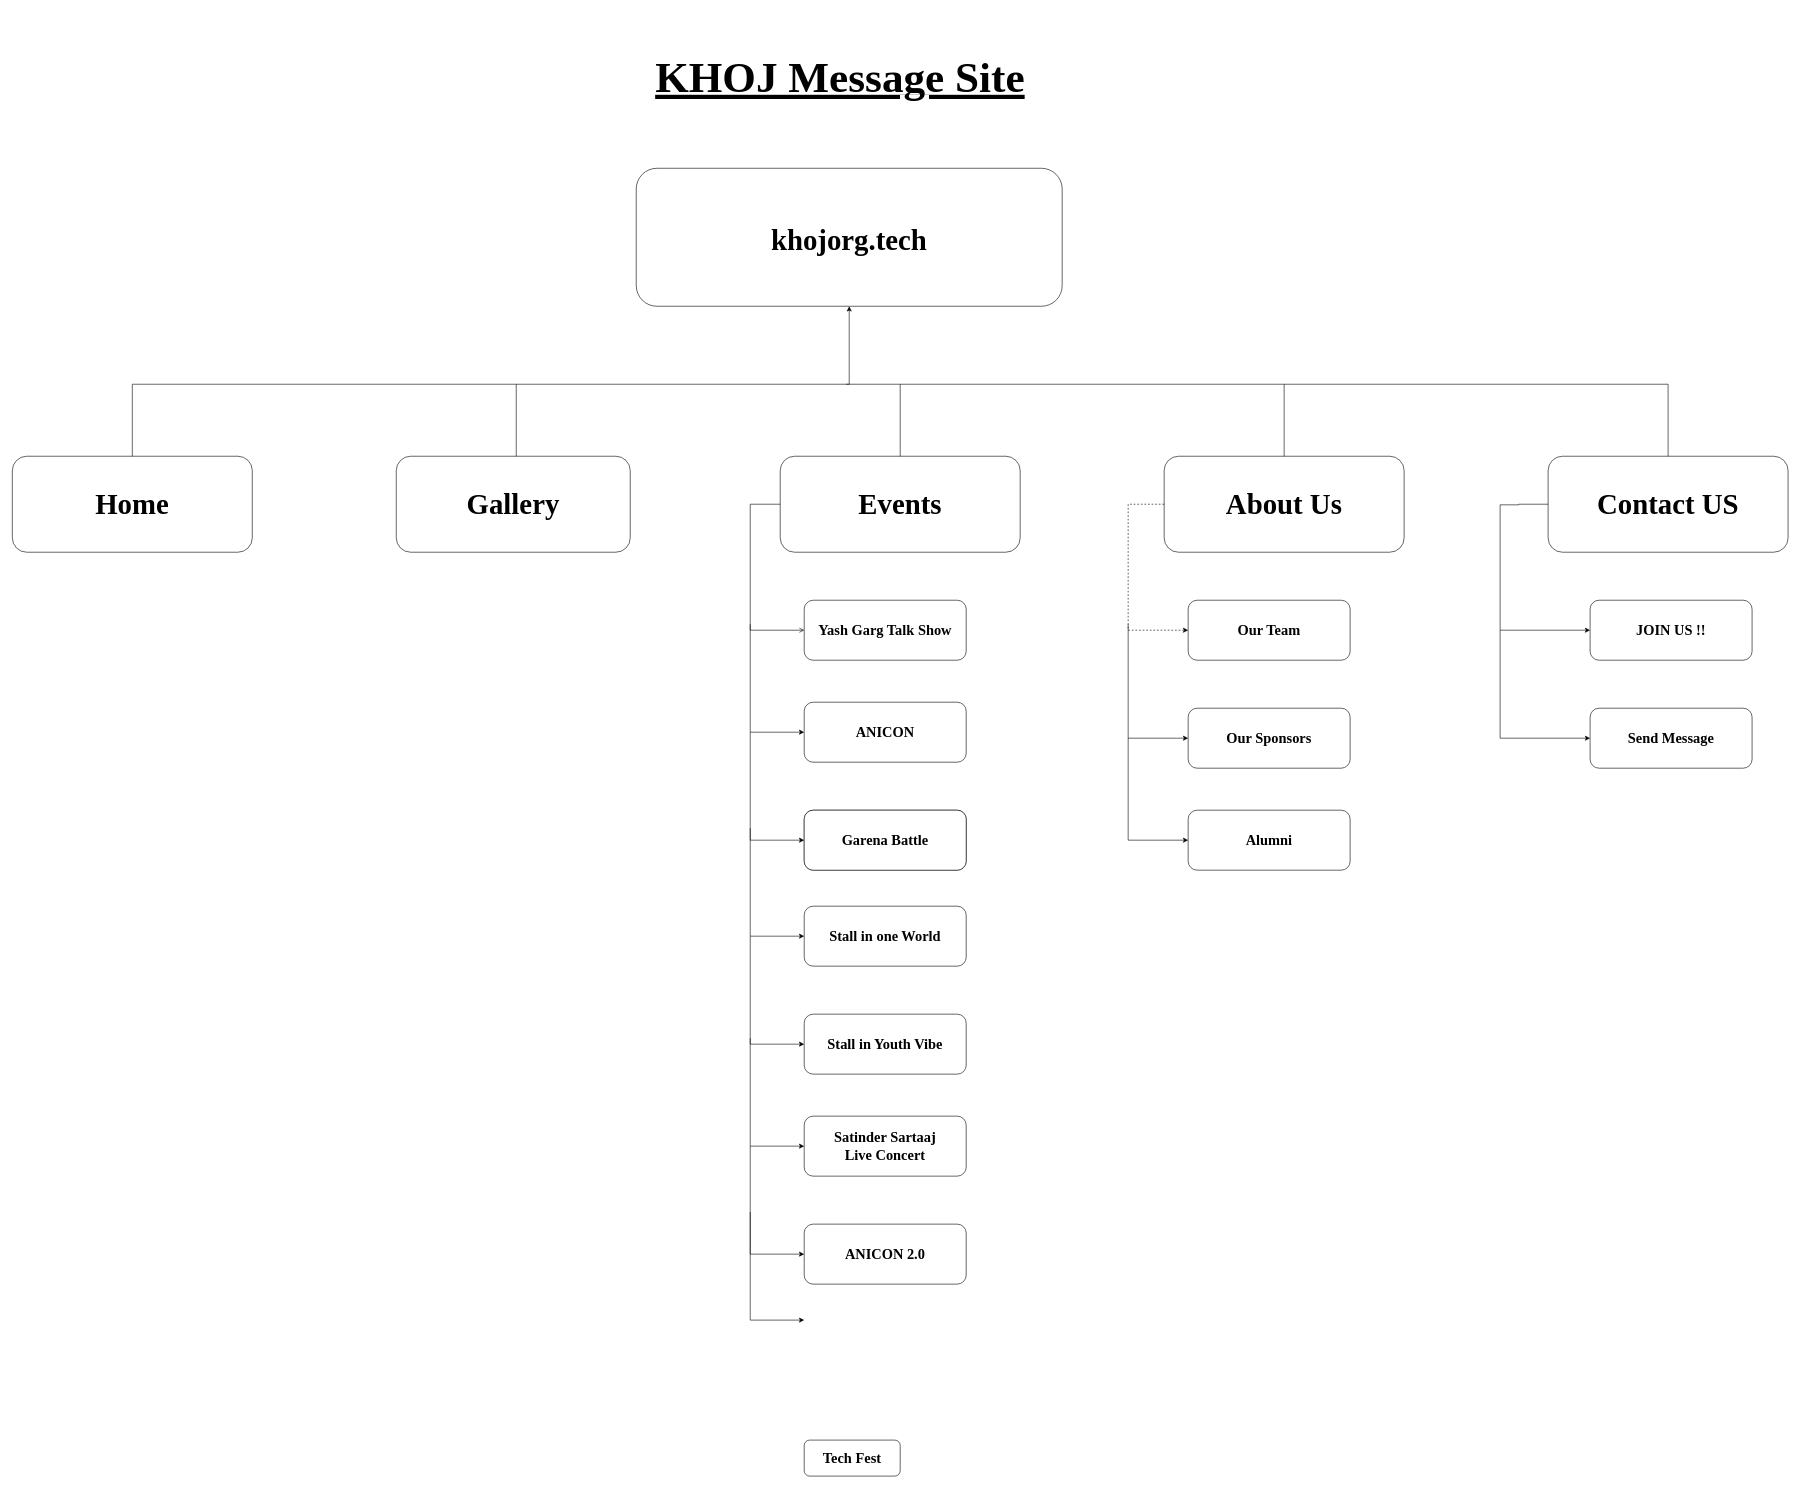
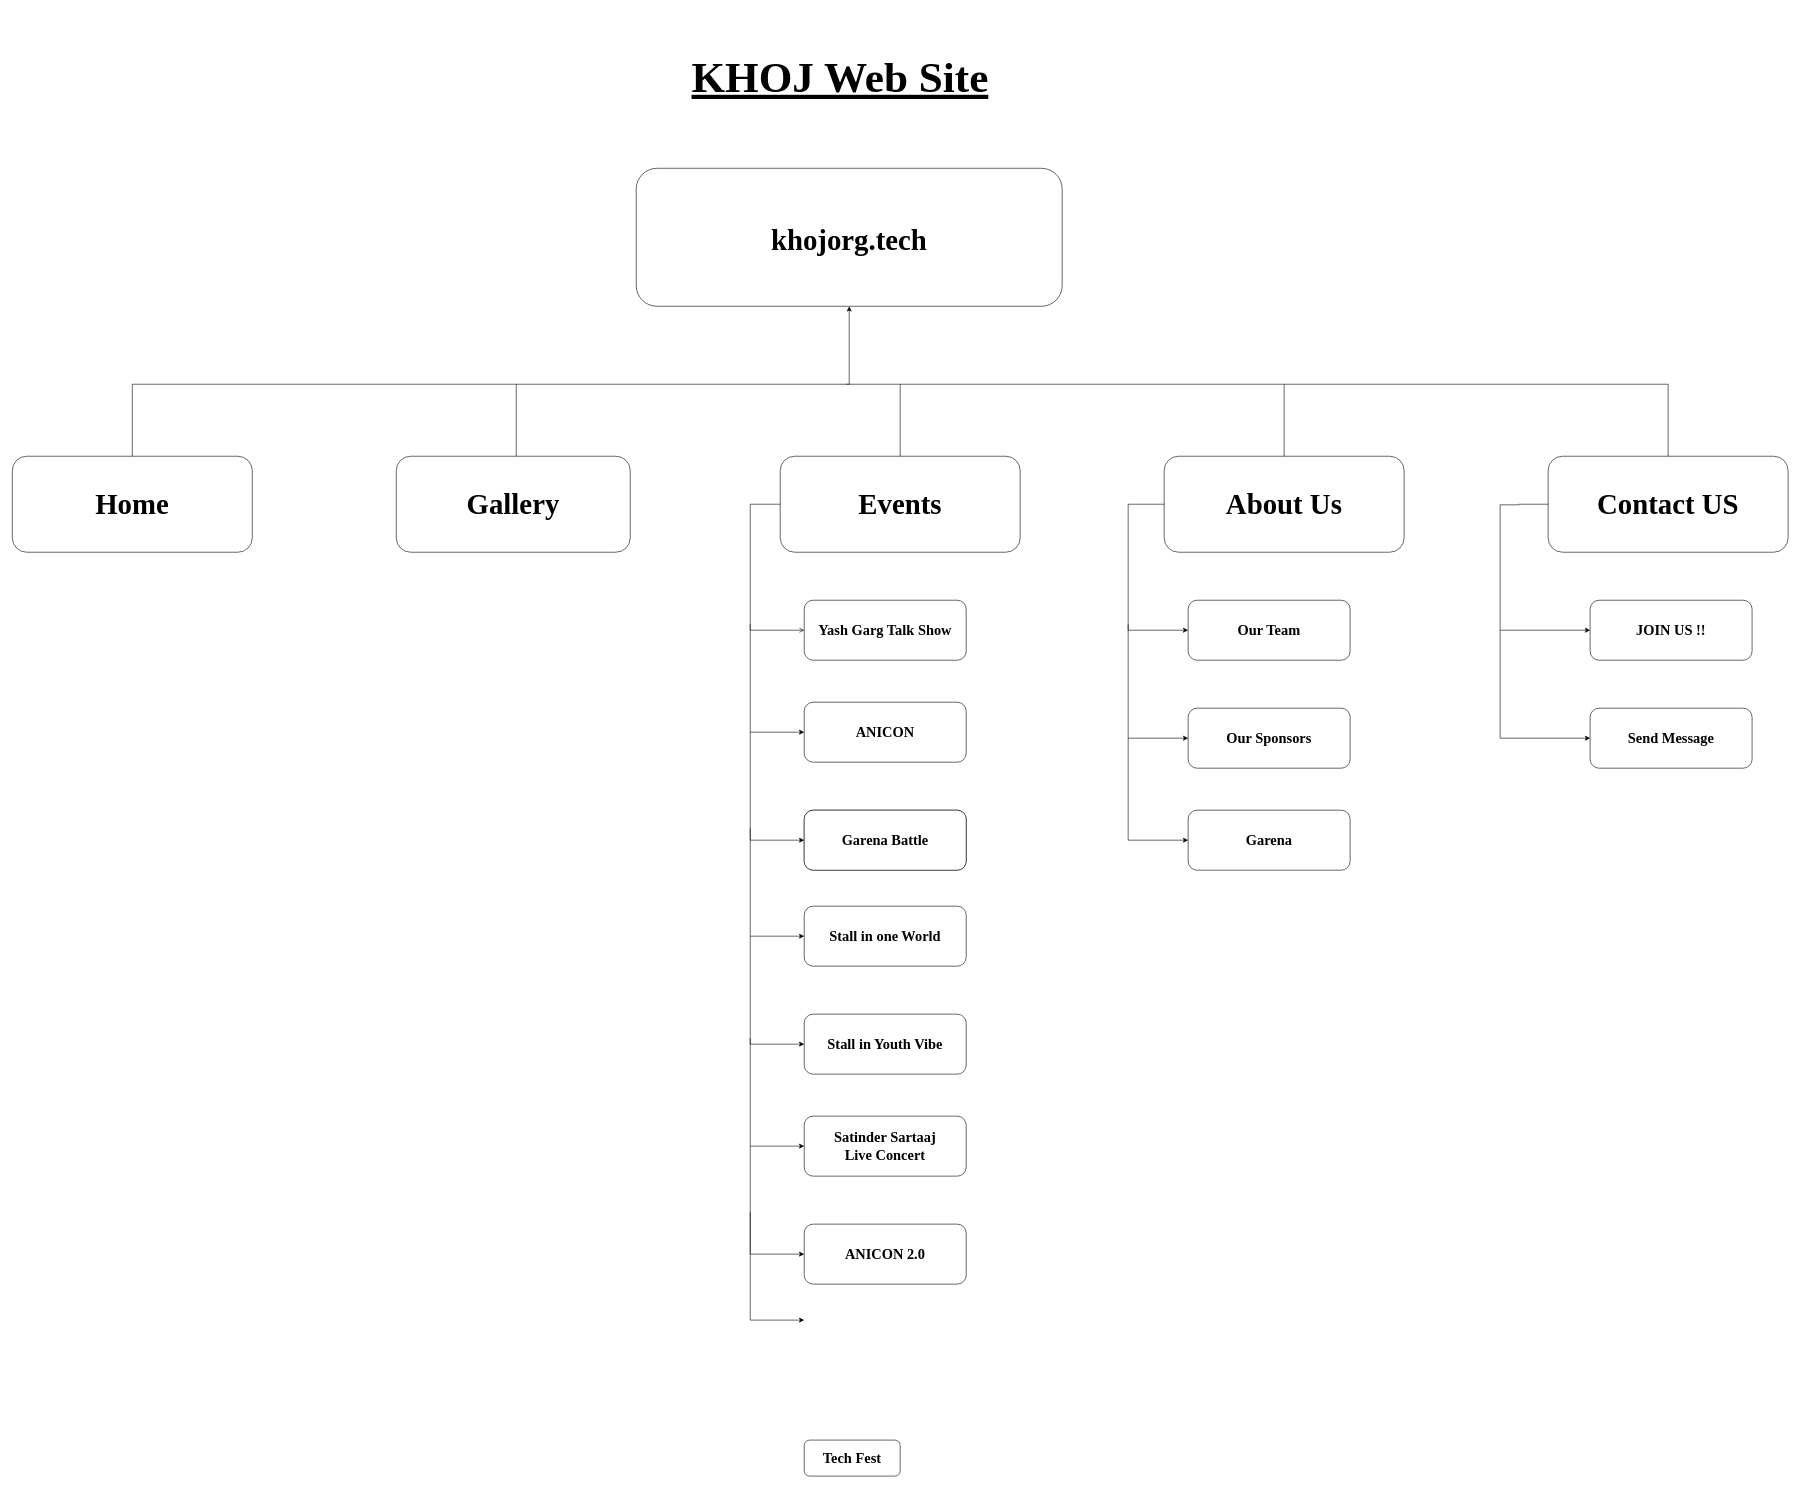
(840, 78) -> (840, 78)
(1128, 546) -> (1128, 546)
(1269, 840) -> (1269, 840)
